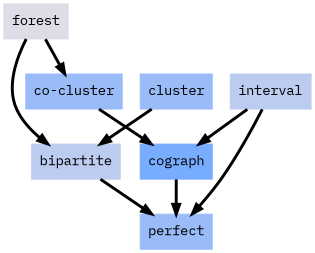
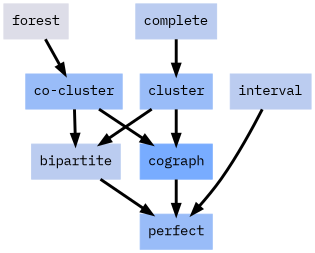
none -> (176, 21)
(12, 92) -> (75, 122)
(227, 124) -> (176, 122)
